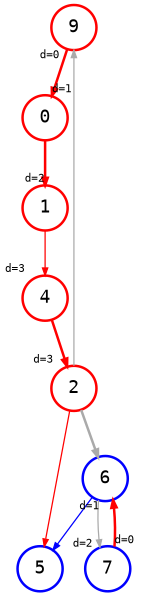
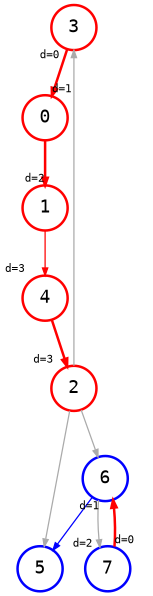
(74, 28) -> (74, 28)
(88, 430) -> (88, 430)
(58, 475) -> (58, 475)
